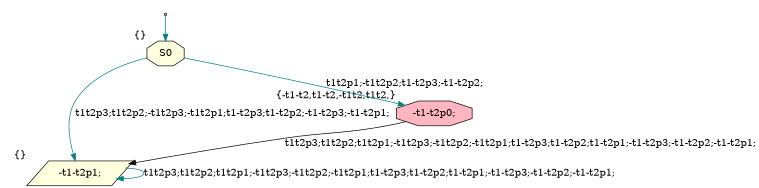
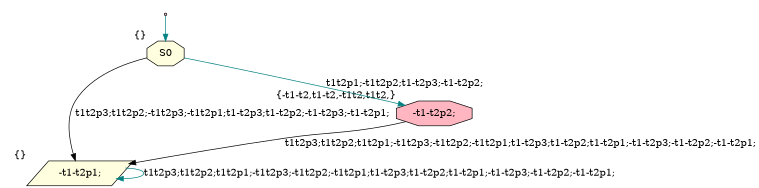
(85, 89) -> (85, 89)
(434, 113) -> (434, 113)
